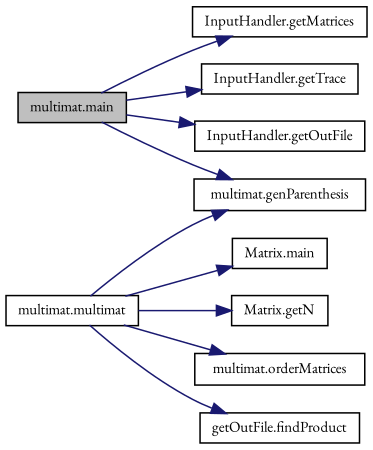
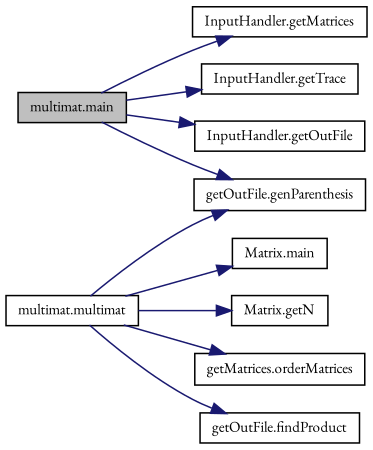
(280, 195) -> (280, 195)
(280, 369) -> (280, 369)
